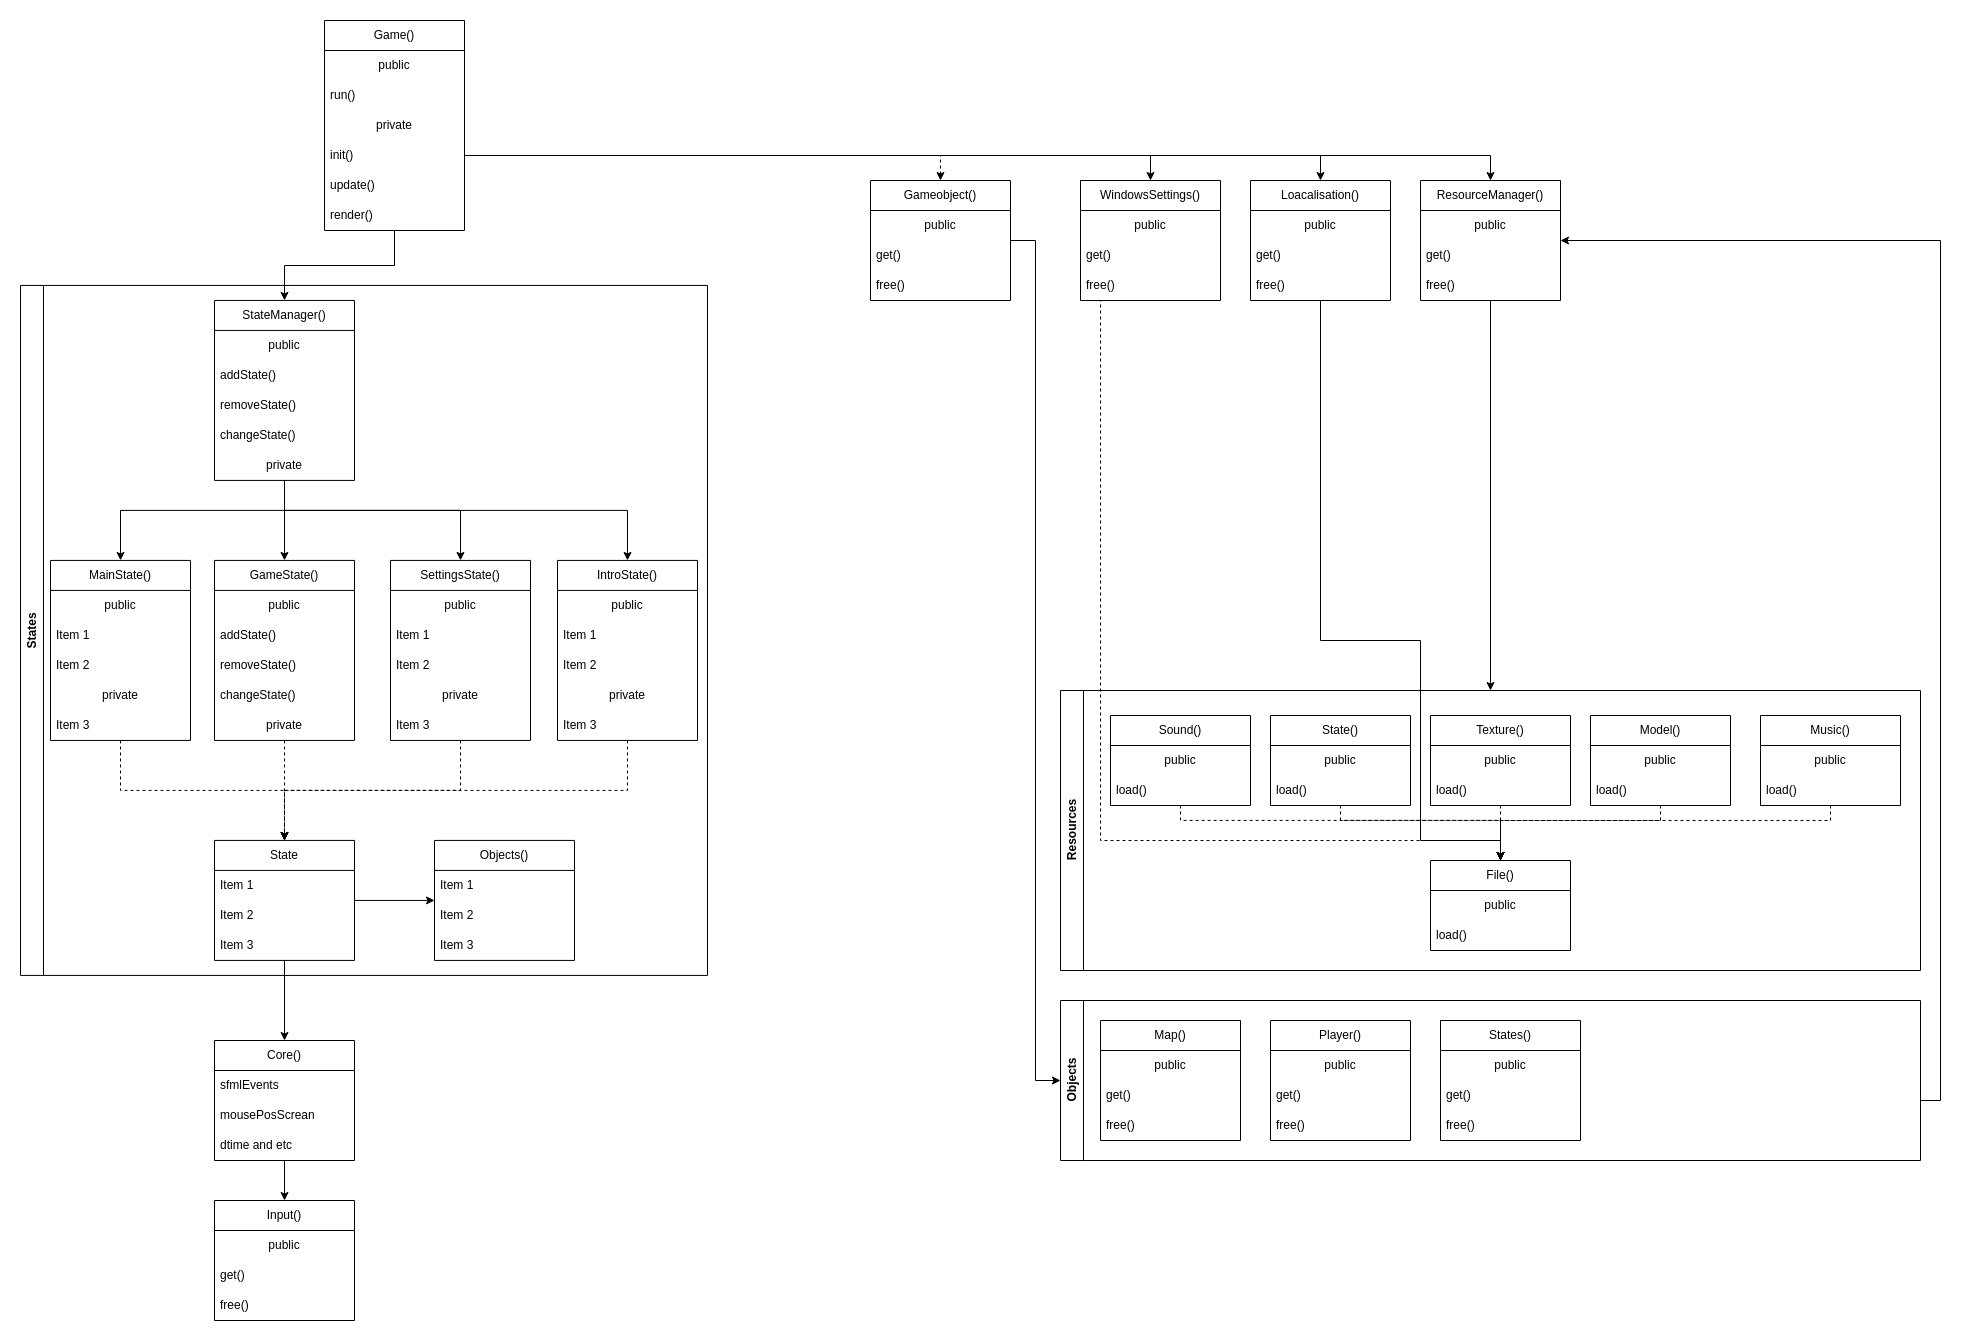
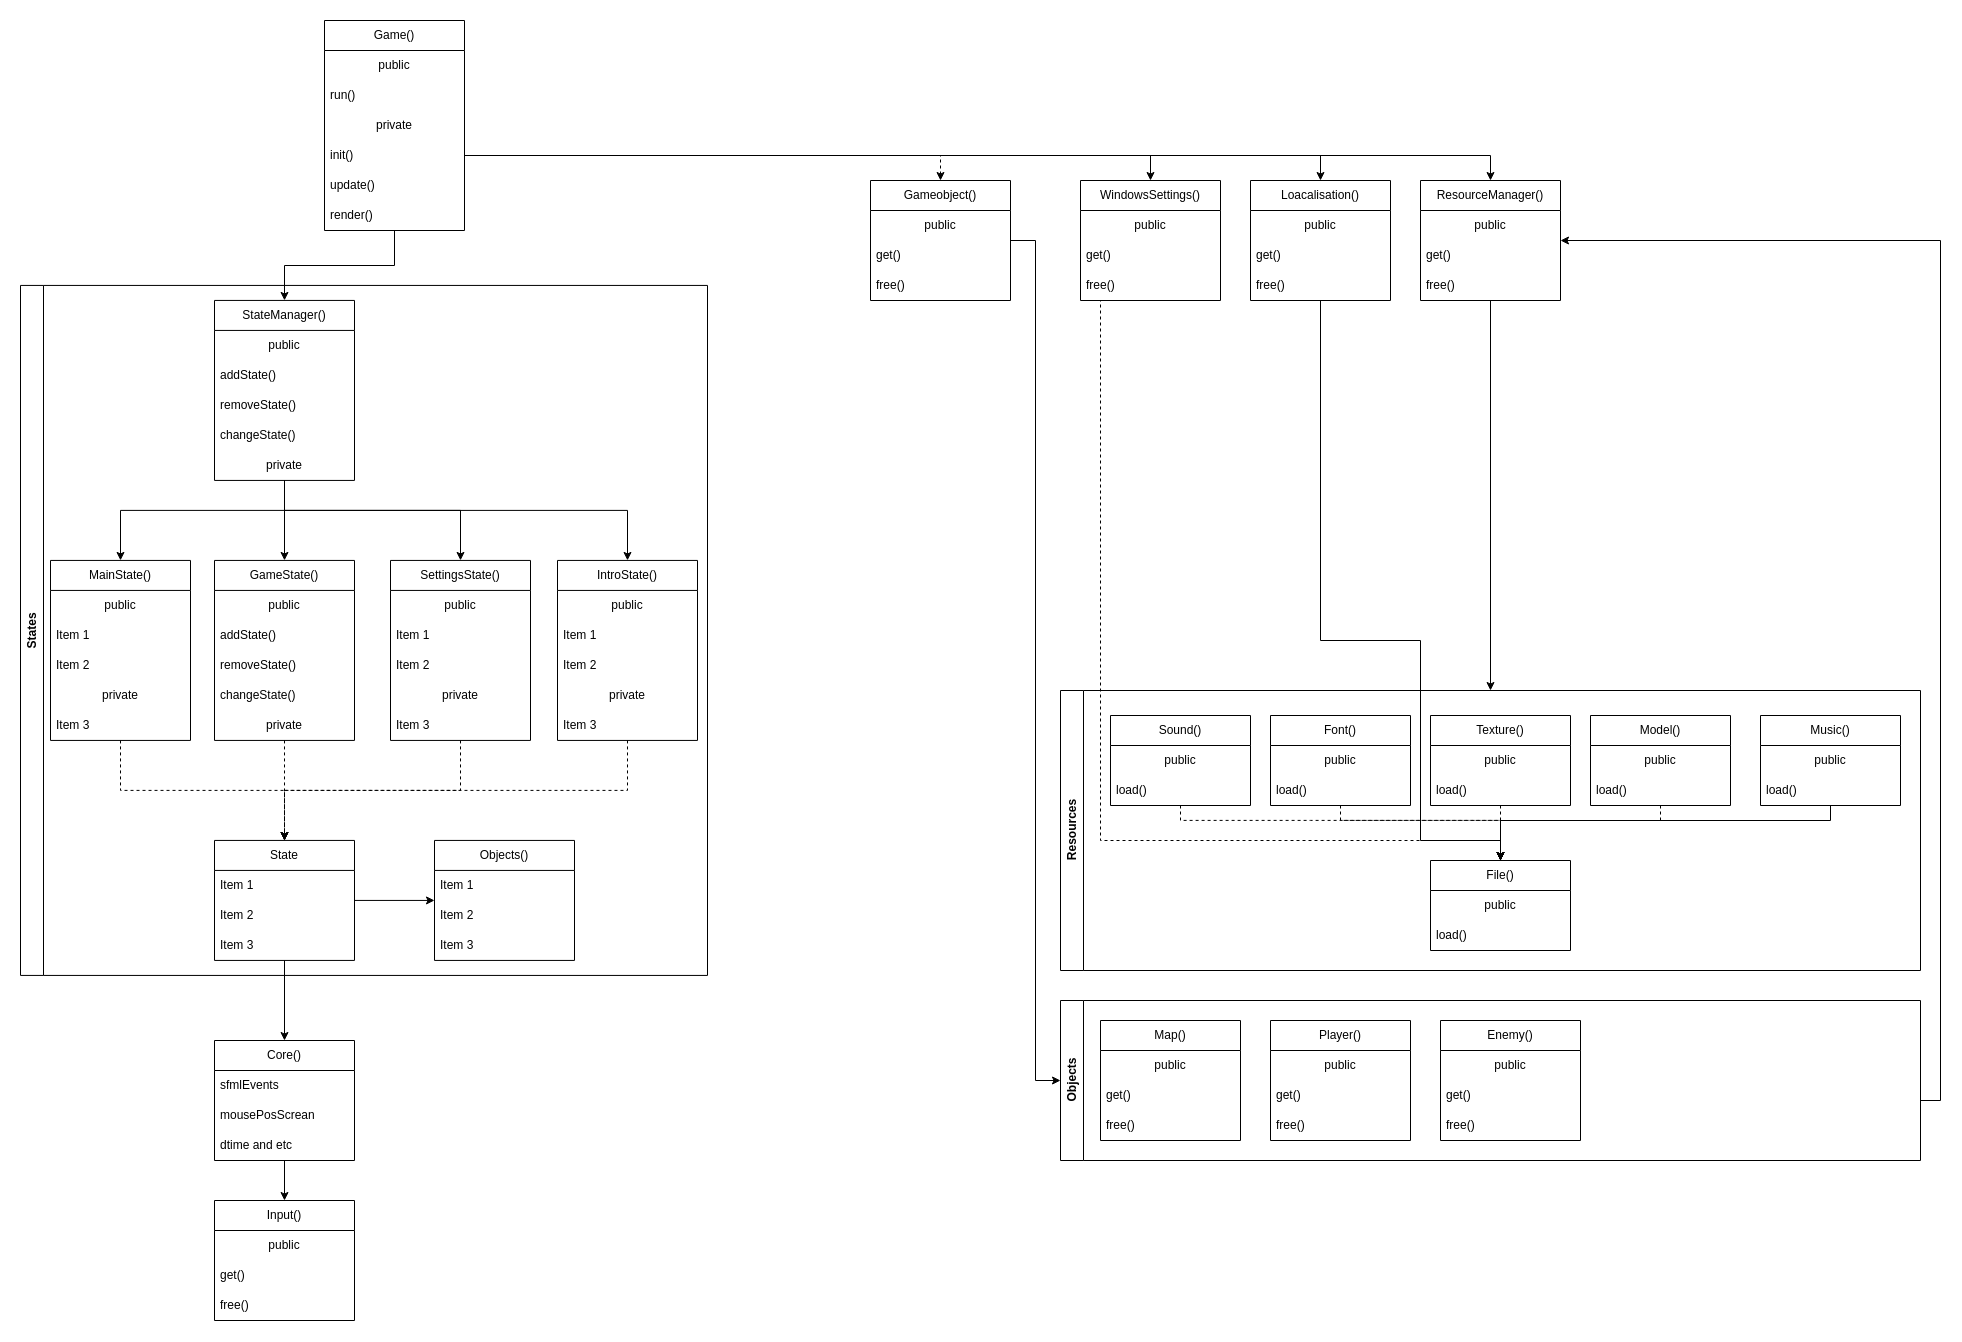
(1341, 731) -> (1341, 731)
(1753, 821) -> (1753, 821)
(1511, 1036) -> (1511, 1036)
